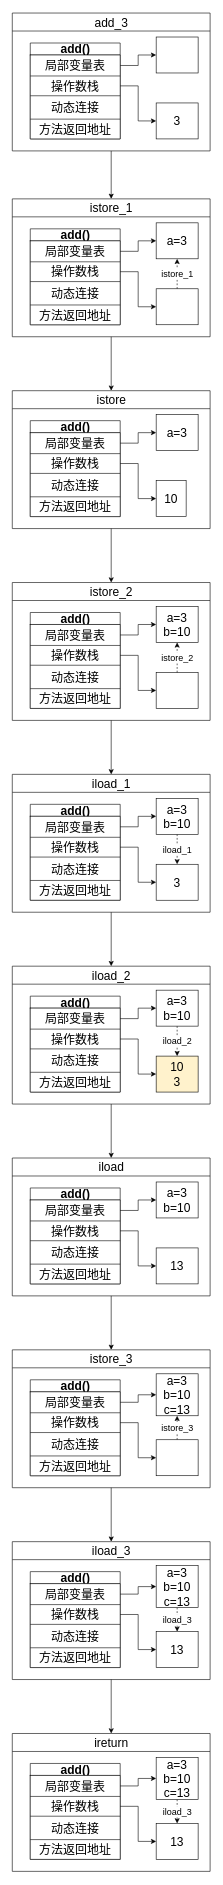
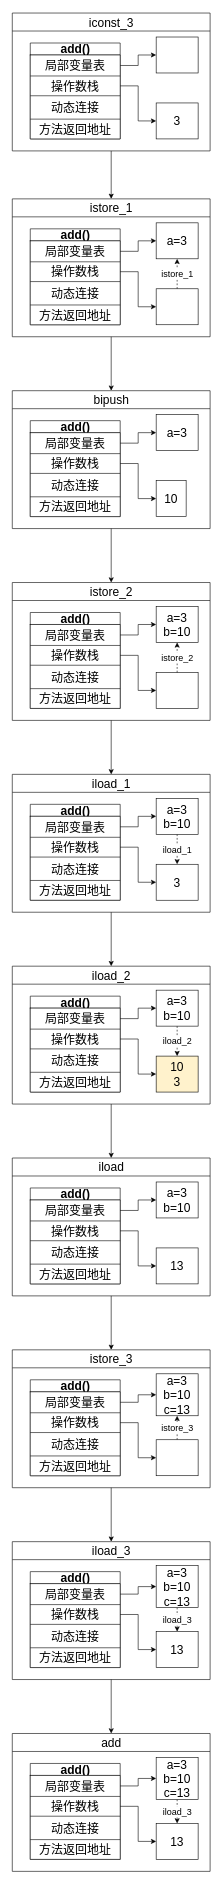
(112, 21) -> (112, 21)
(112, 399) -> (112, 399)
(112, 1743) -> (112, 1743)
